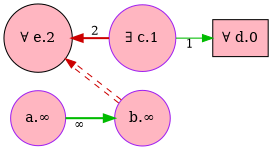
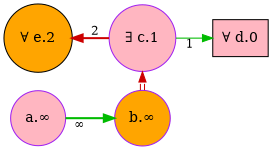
(38, 38) -> (38, 38)
(97, 83) -> (142, 86)
(142, 118) -> (142, 118)
